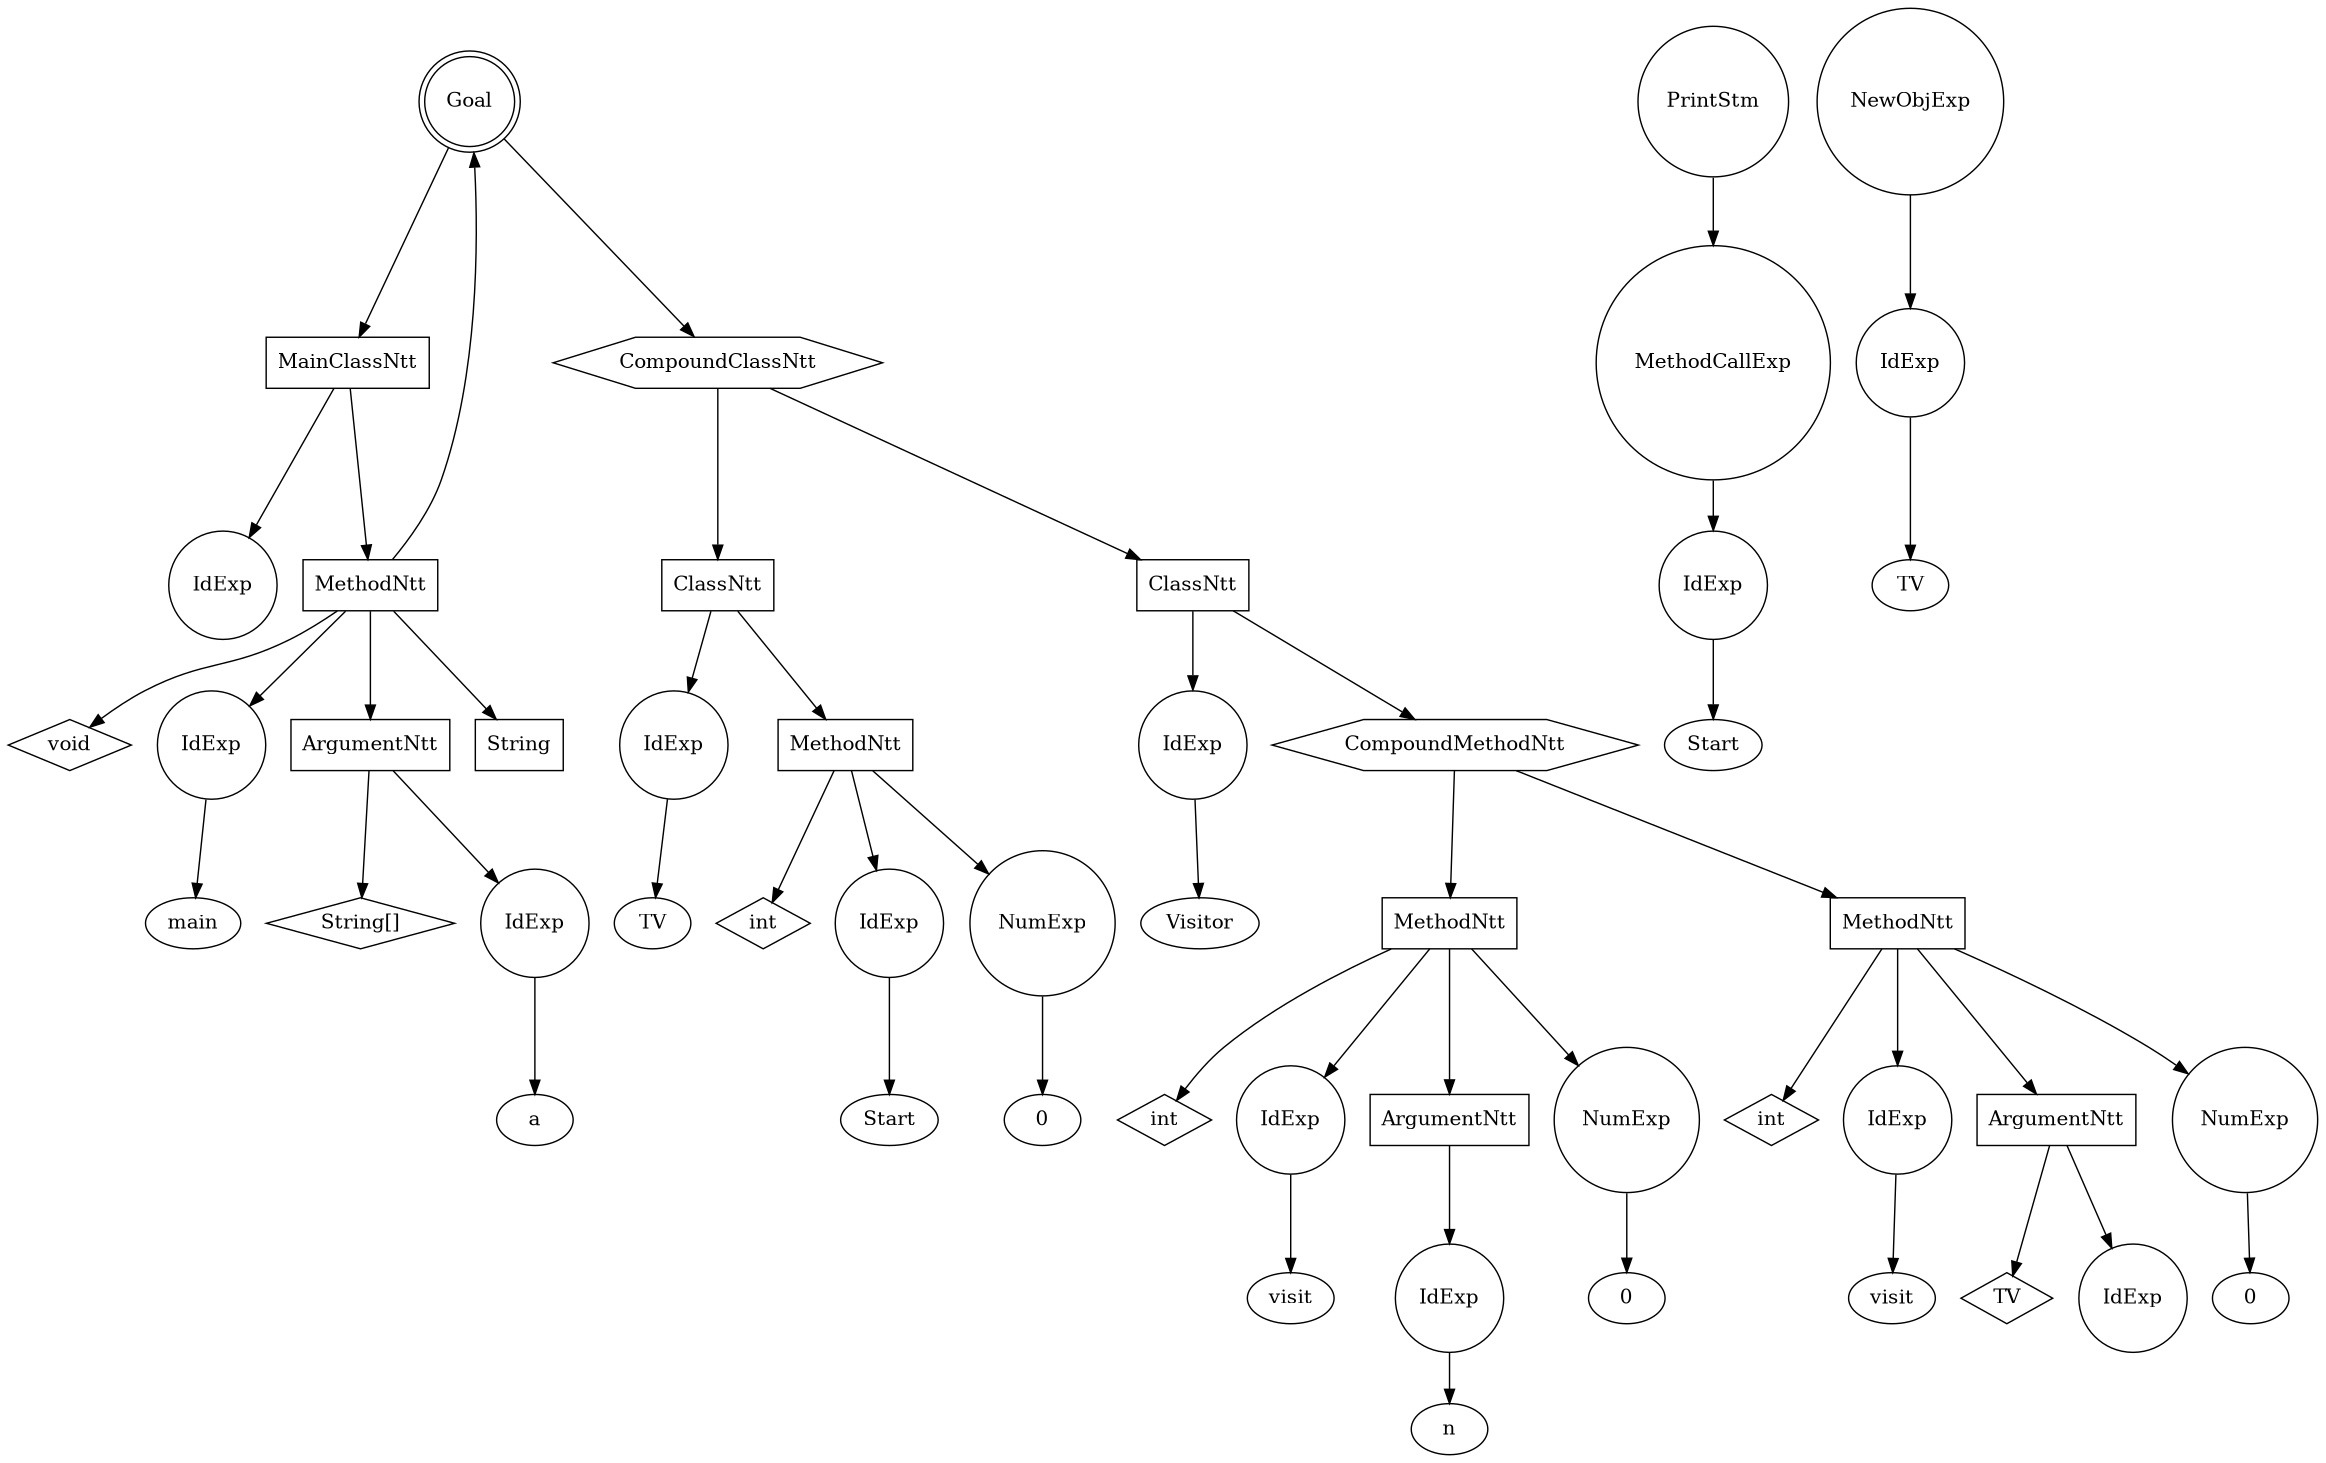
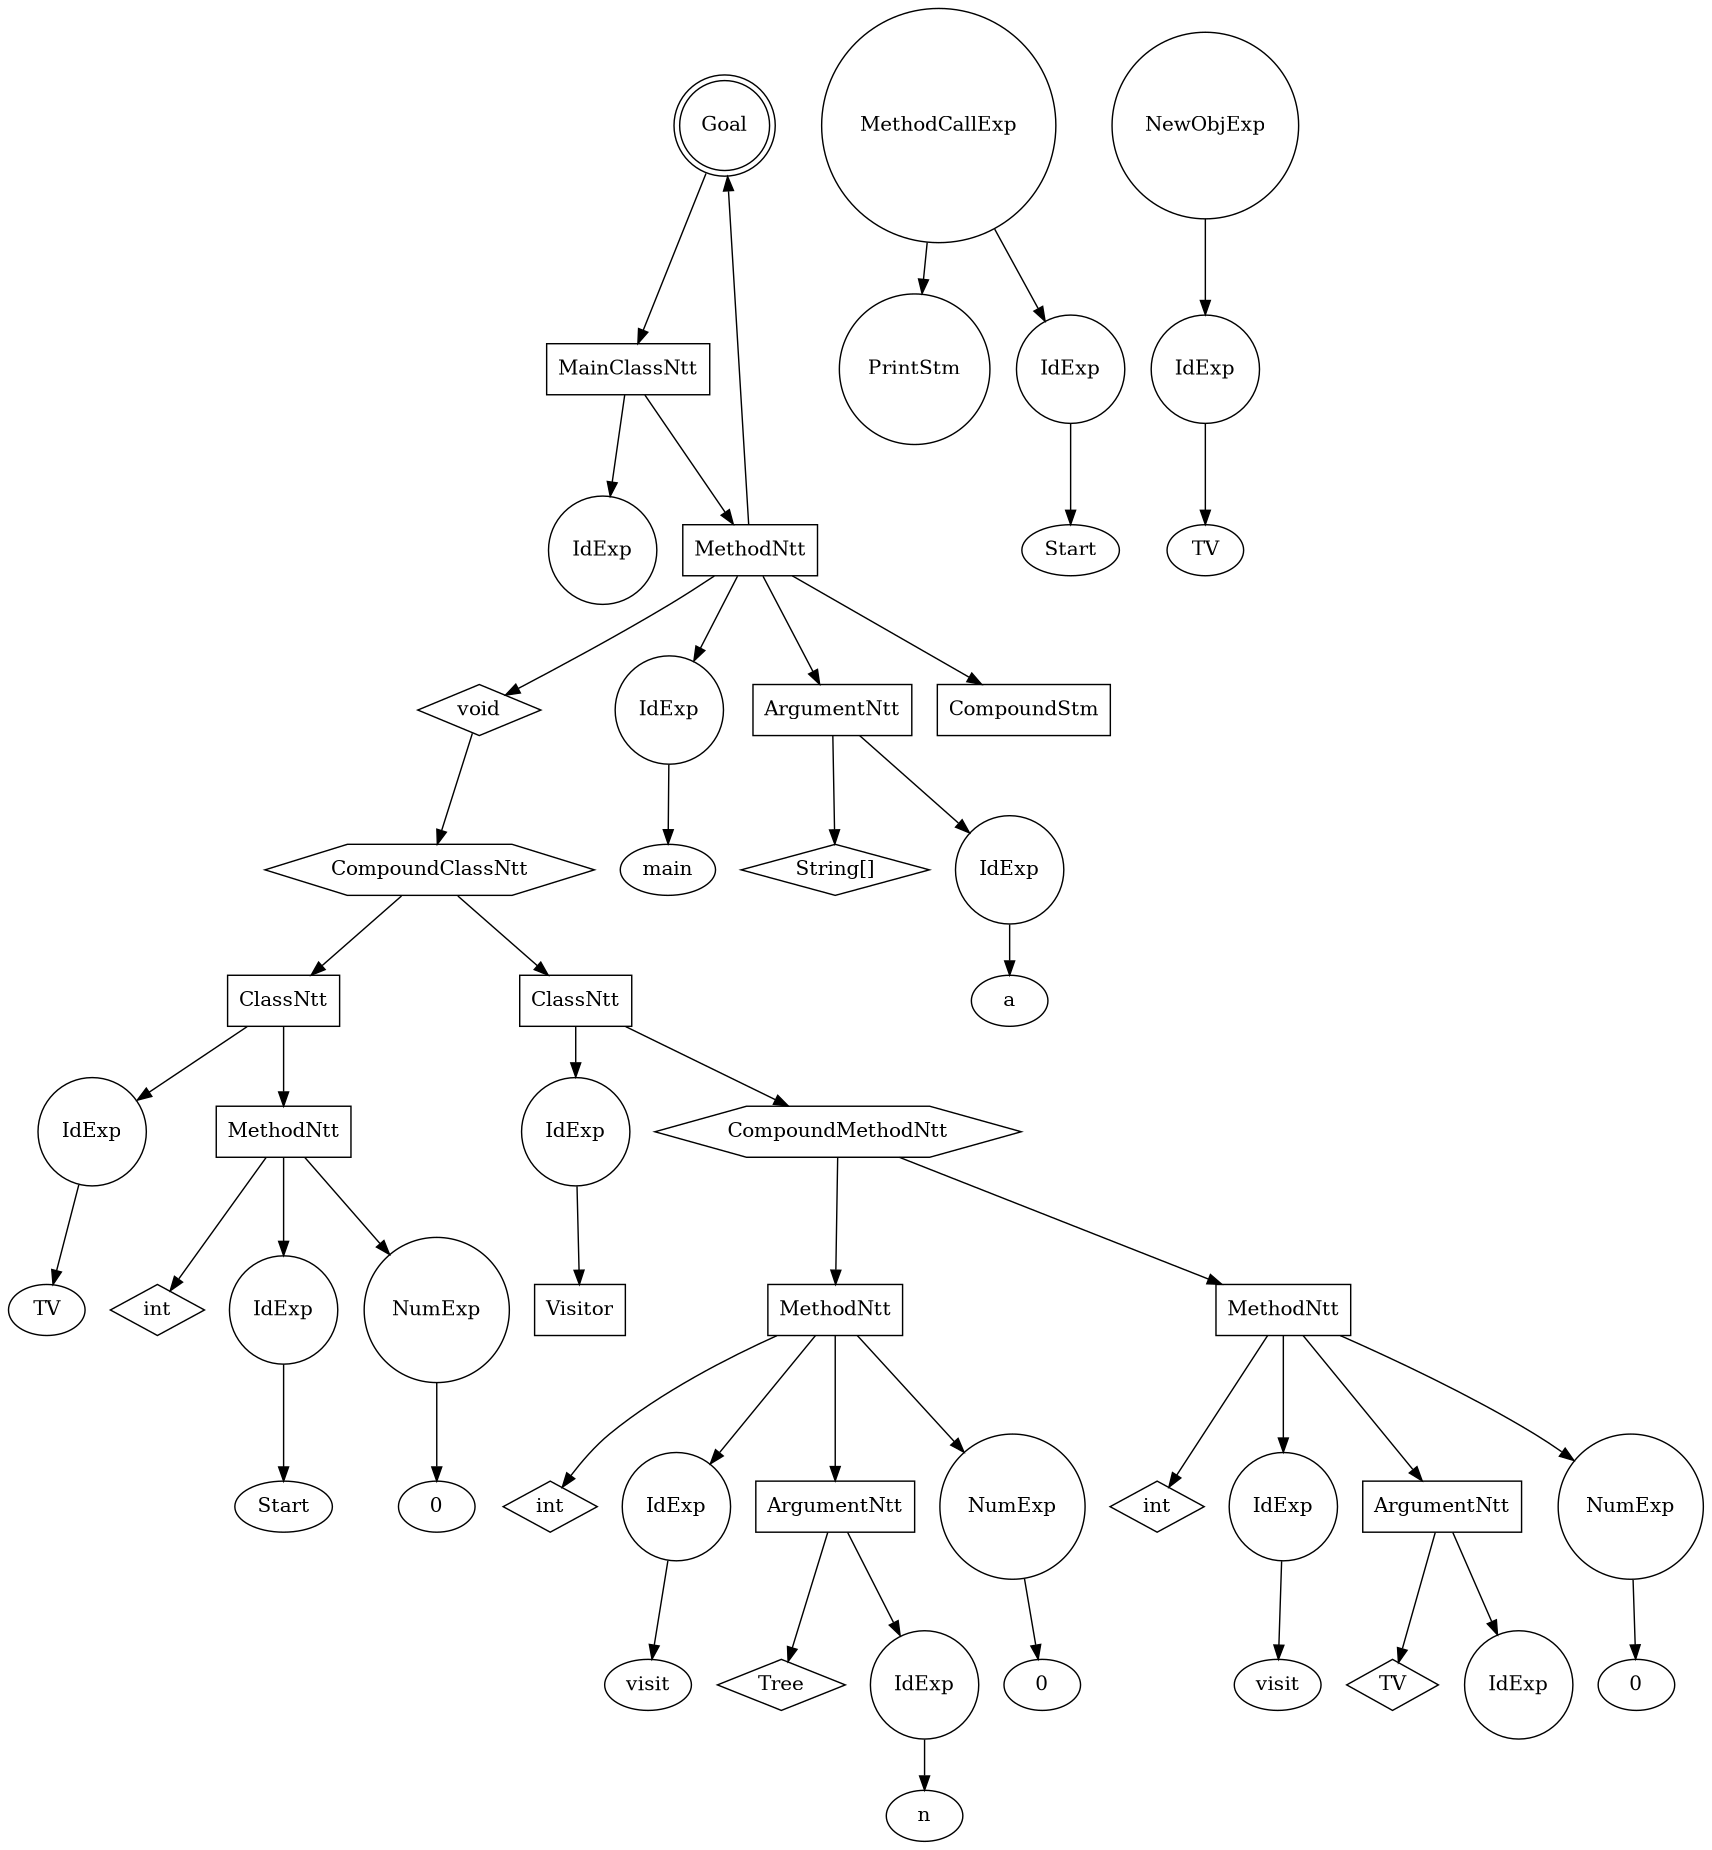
(1713, 204) -> (925, 261)
(594, 232) -> (457, 782)
(519, 745) -> (1024, 710)
(1200, 923) -> (580, 1310)
none -> (781, 1685)
